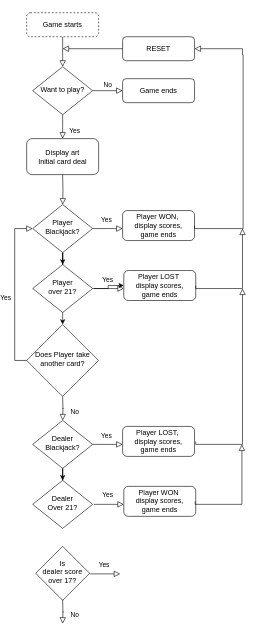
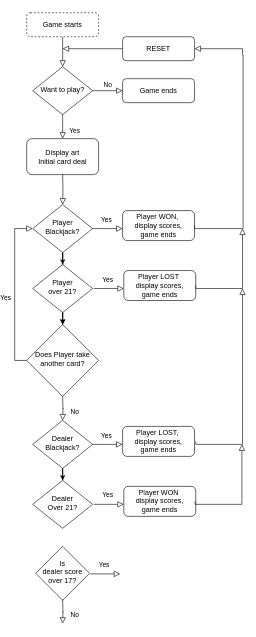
(114, 285) -> (63, 324)
